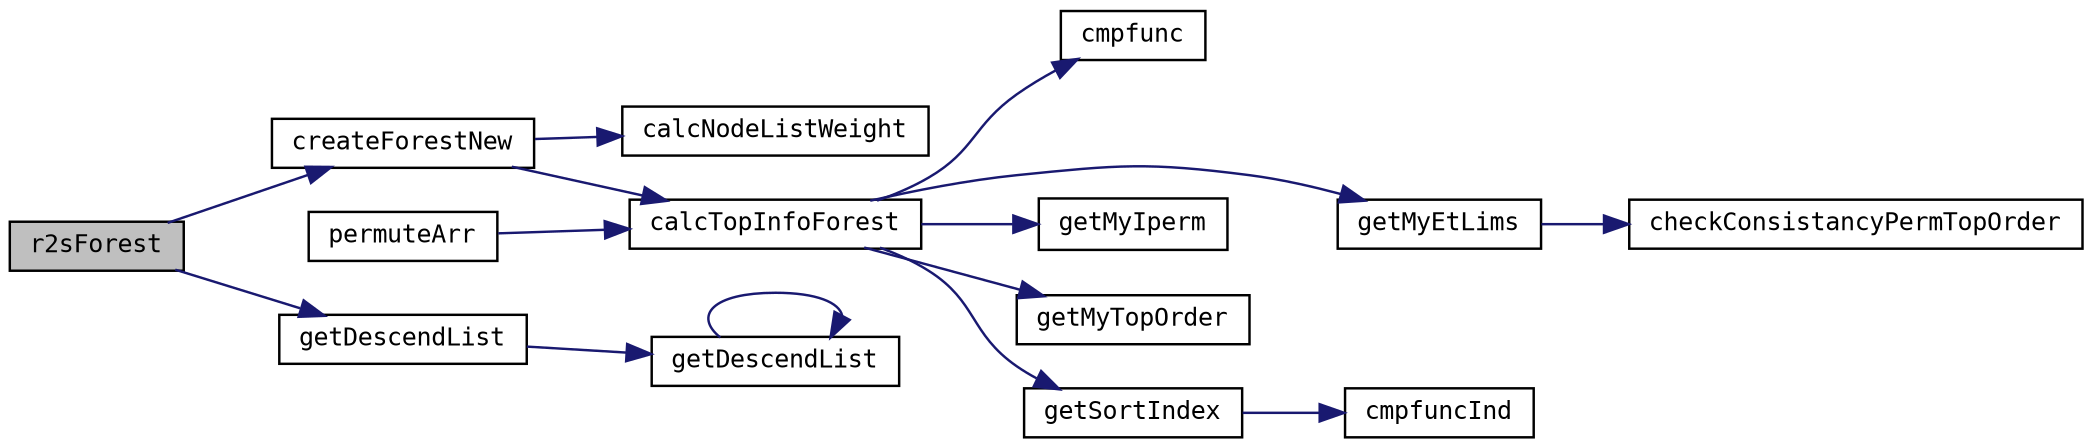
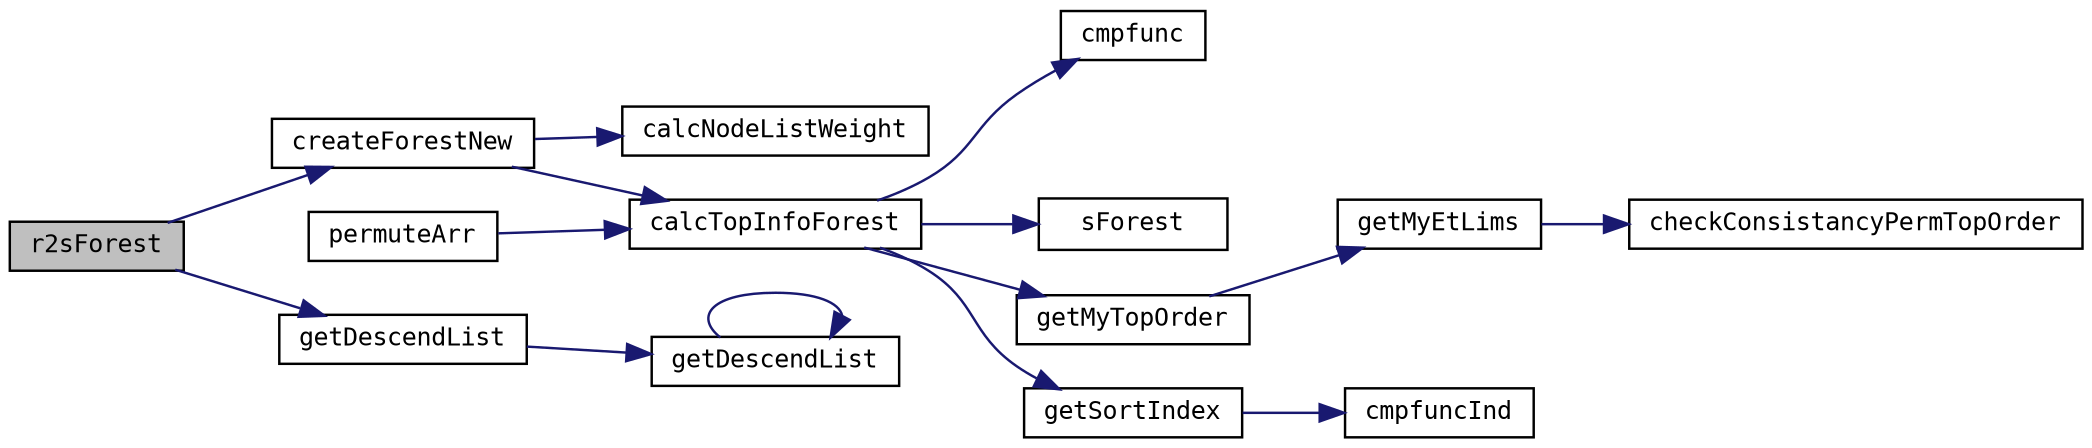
(1106, 167) -> (1274, 276)
(1133, 224) -> (1133, 224)
